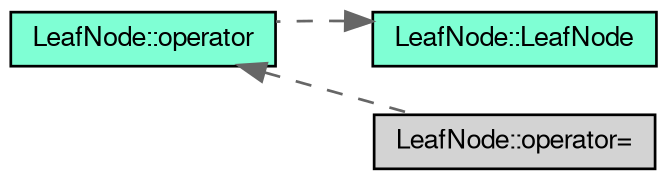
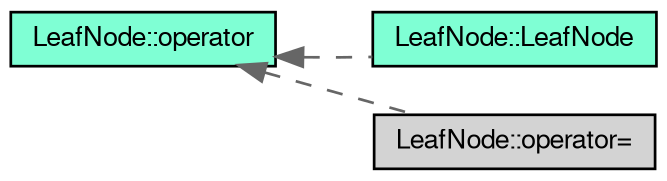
(311, 21) -> (338, 57)
